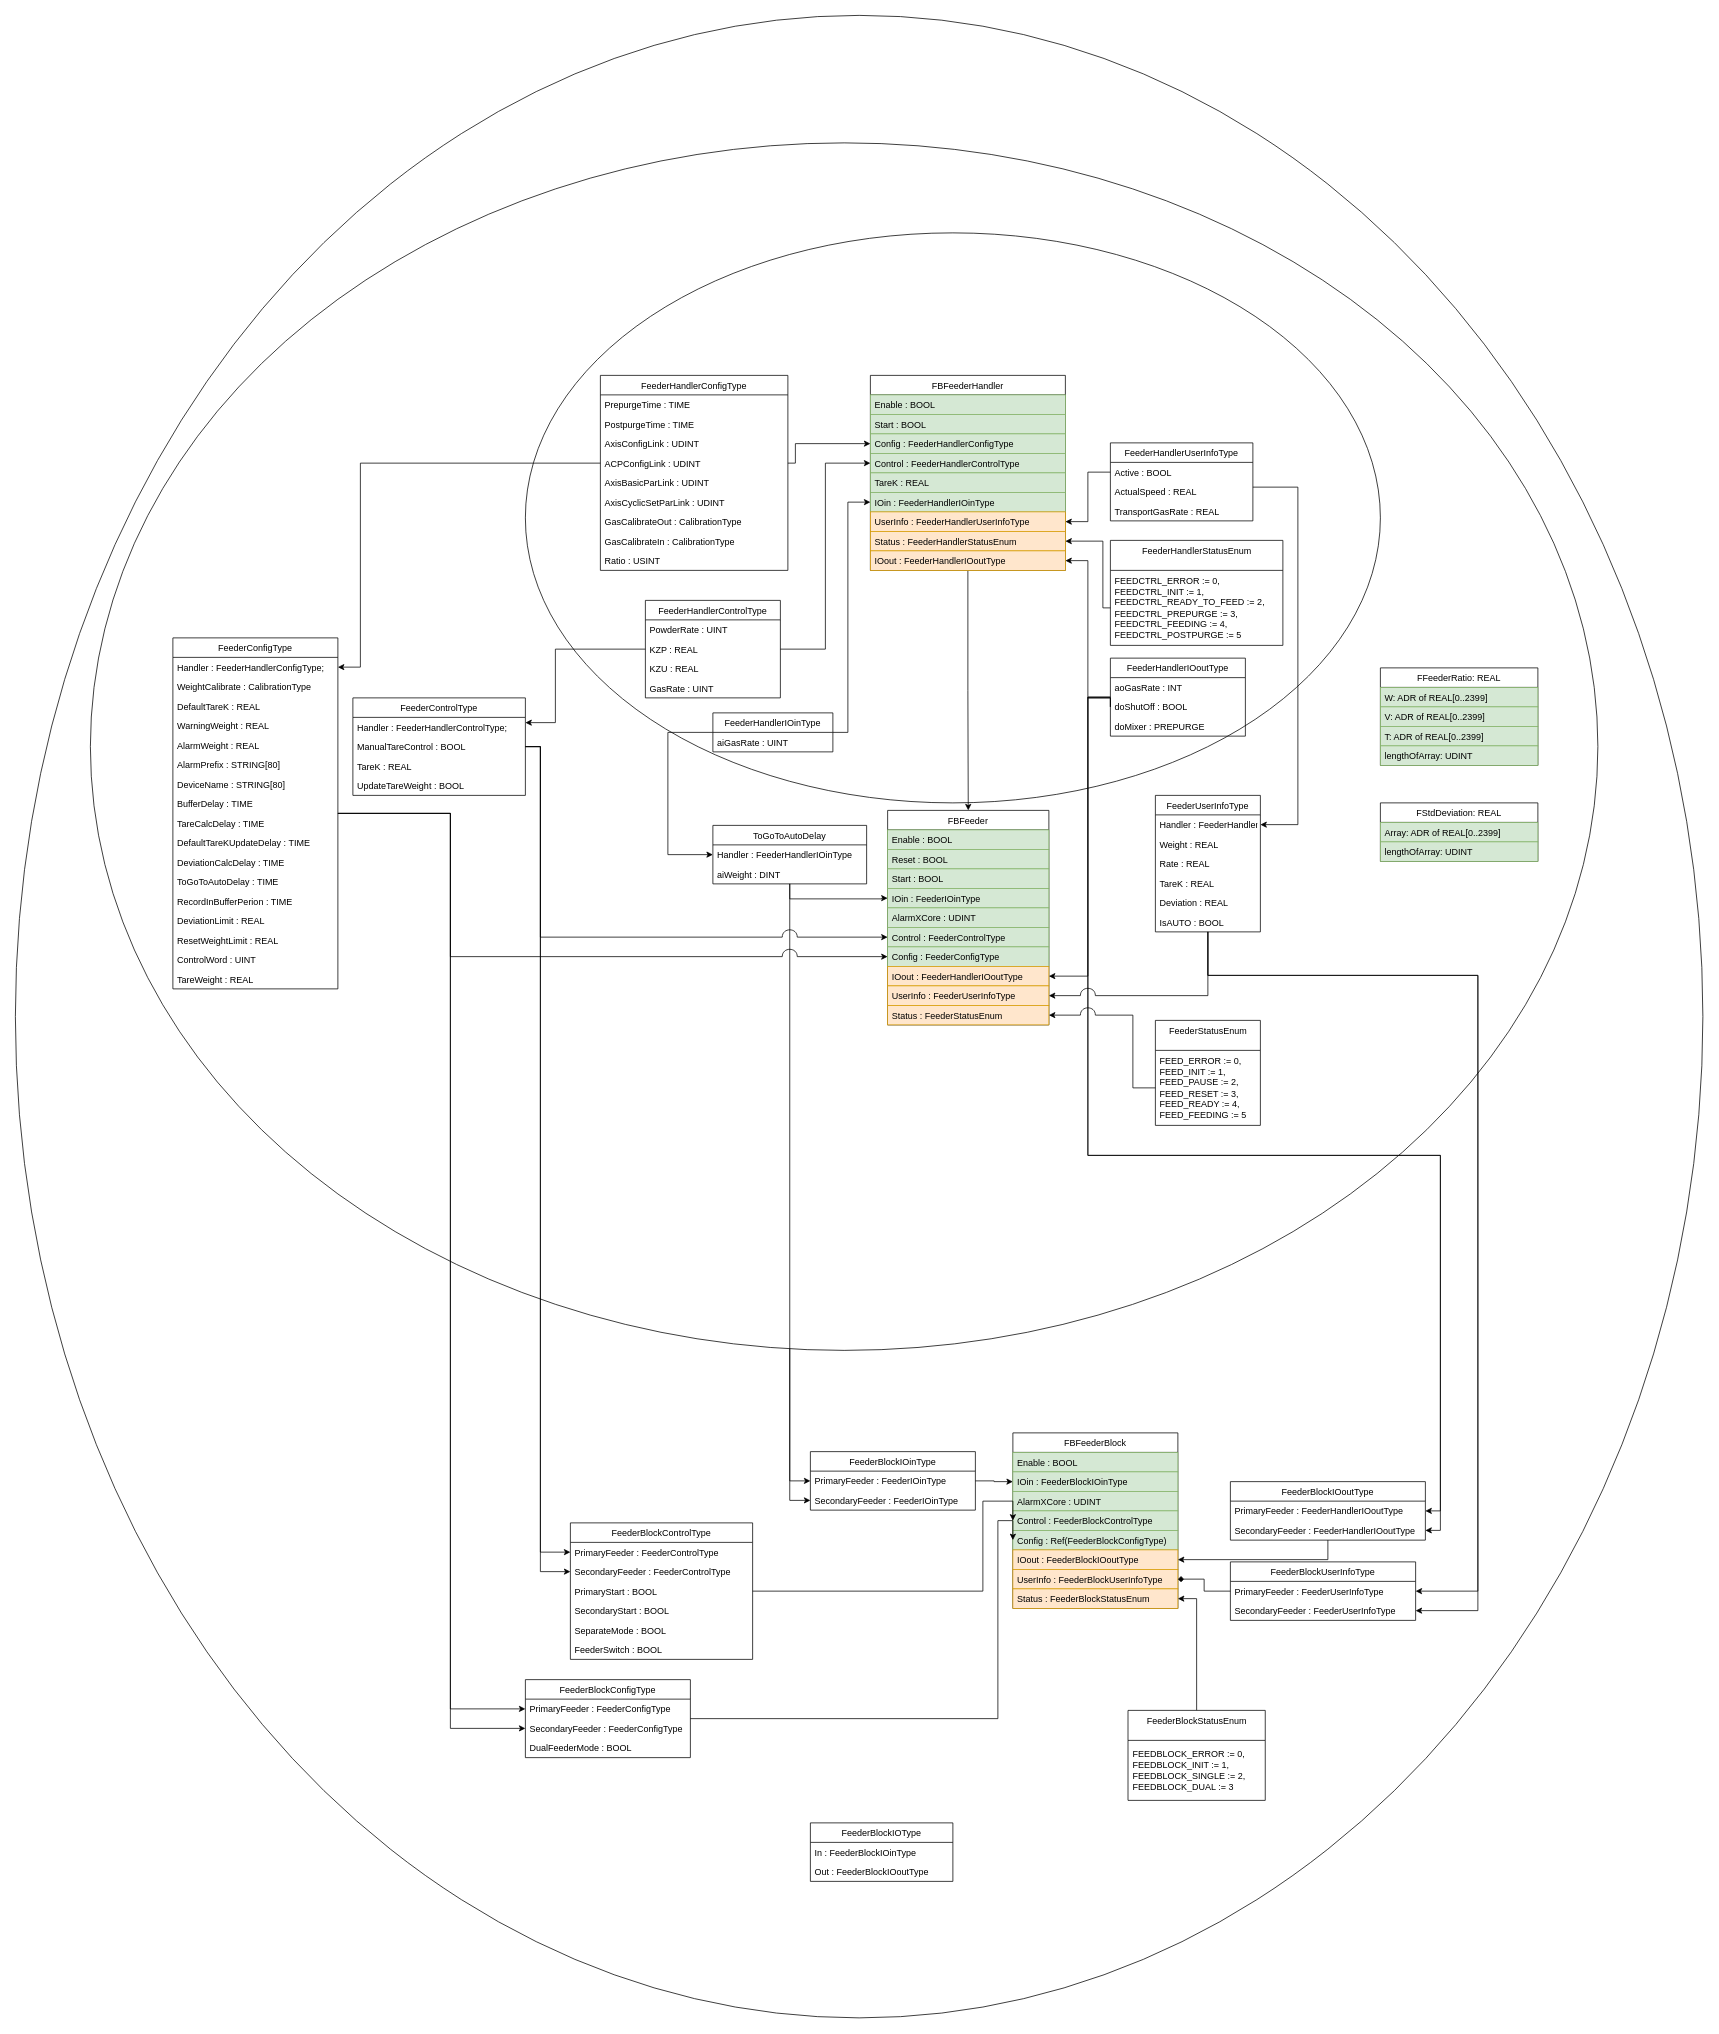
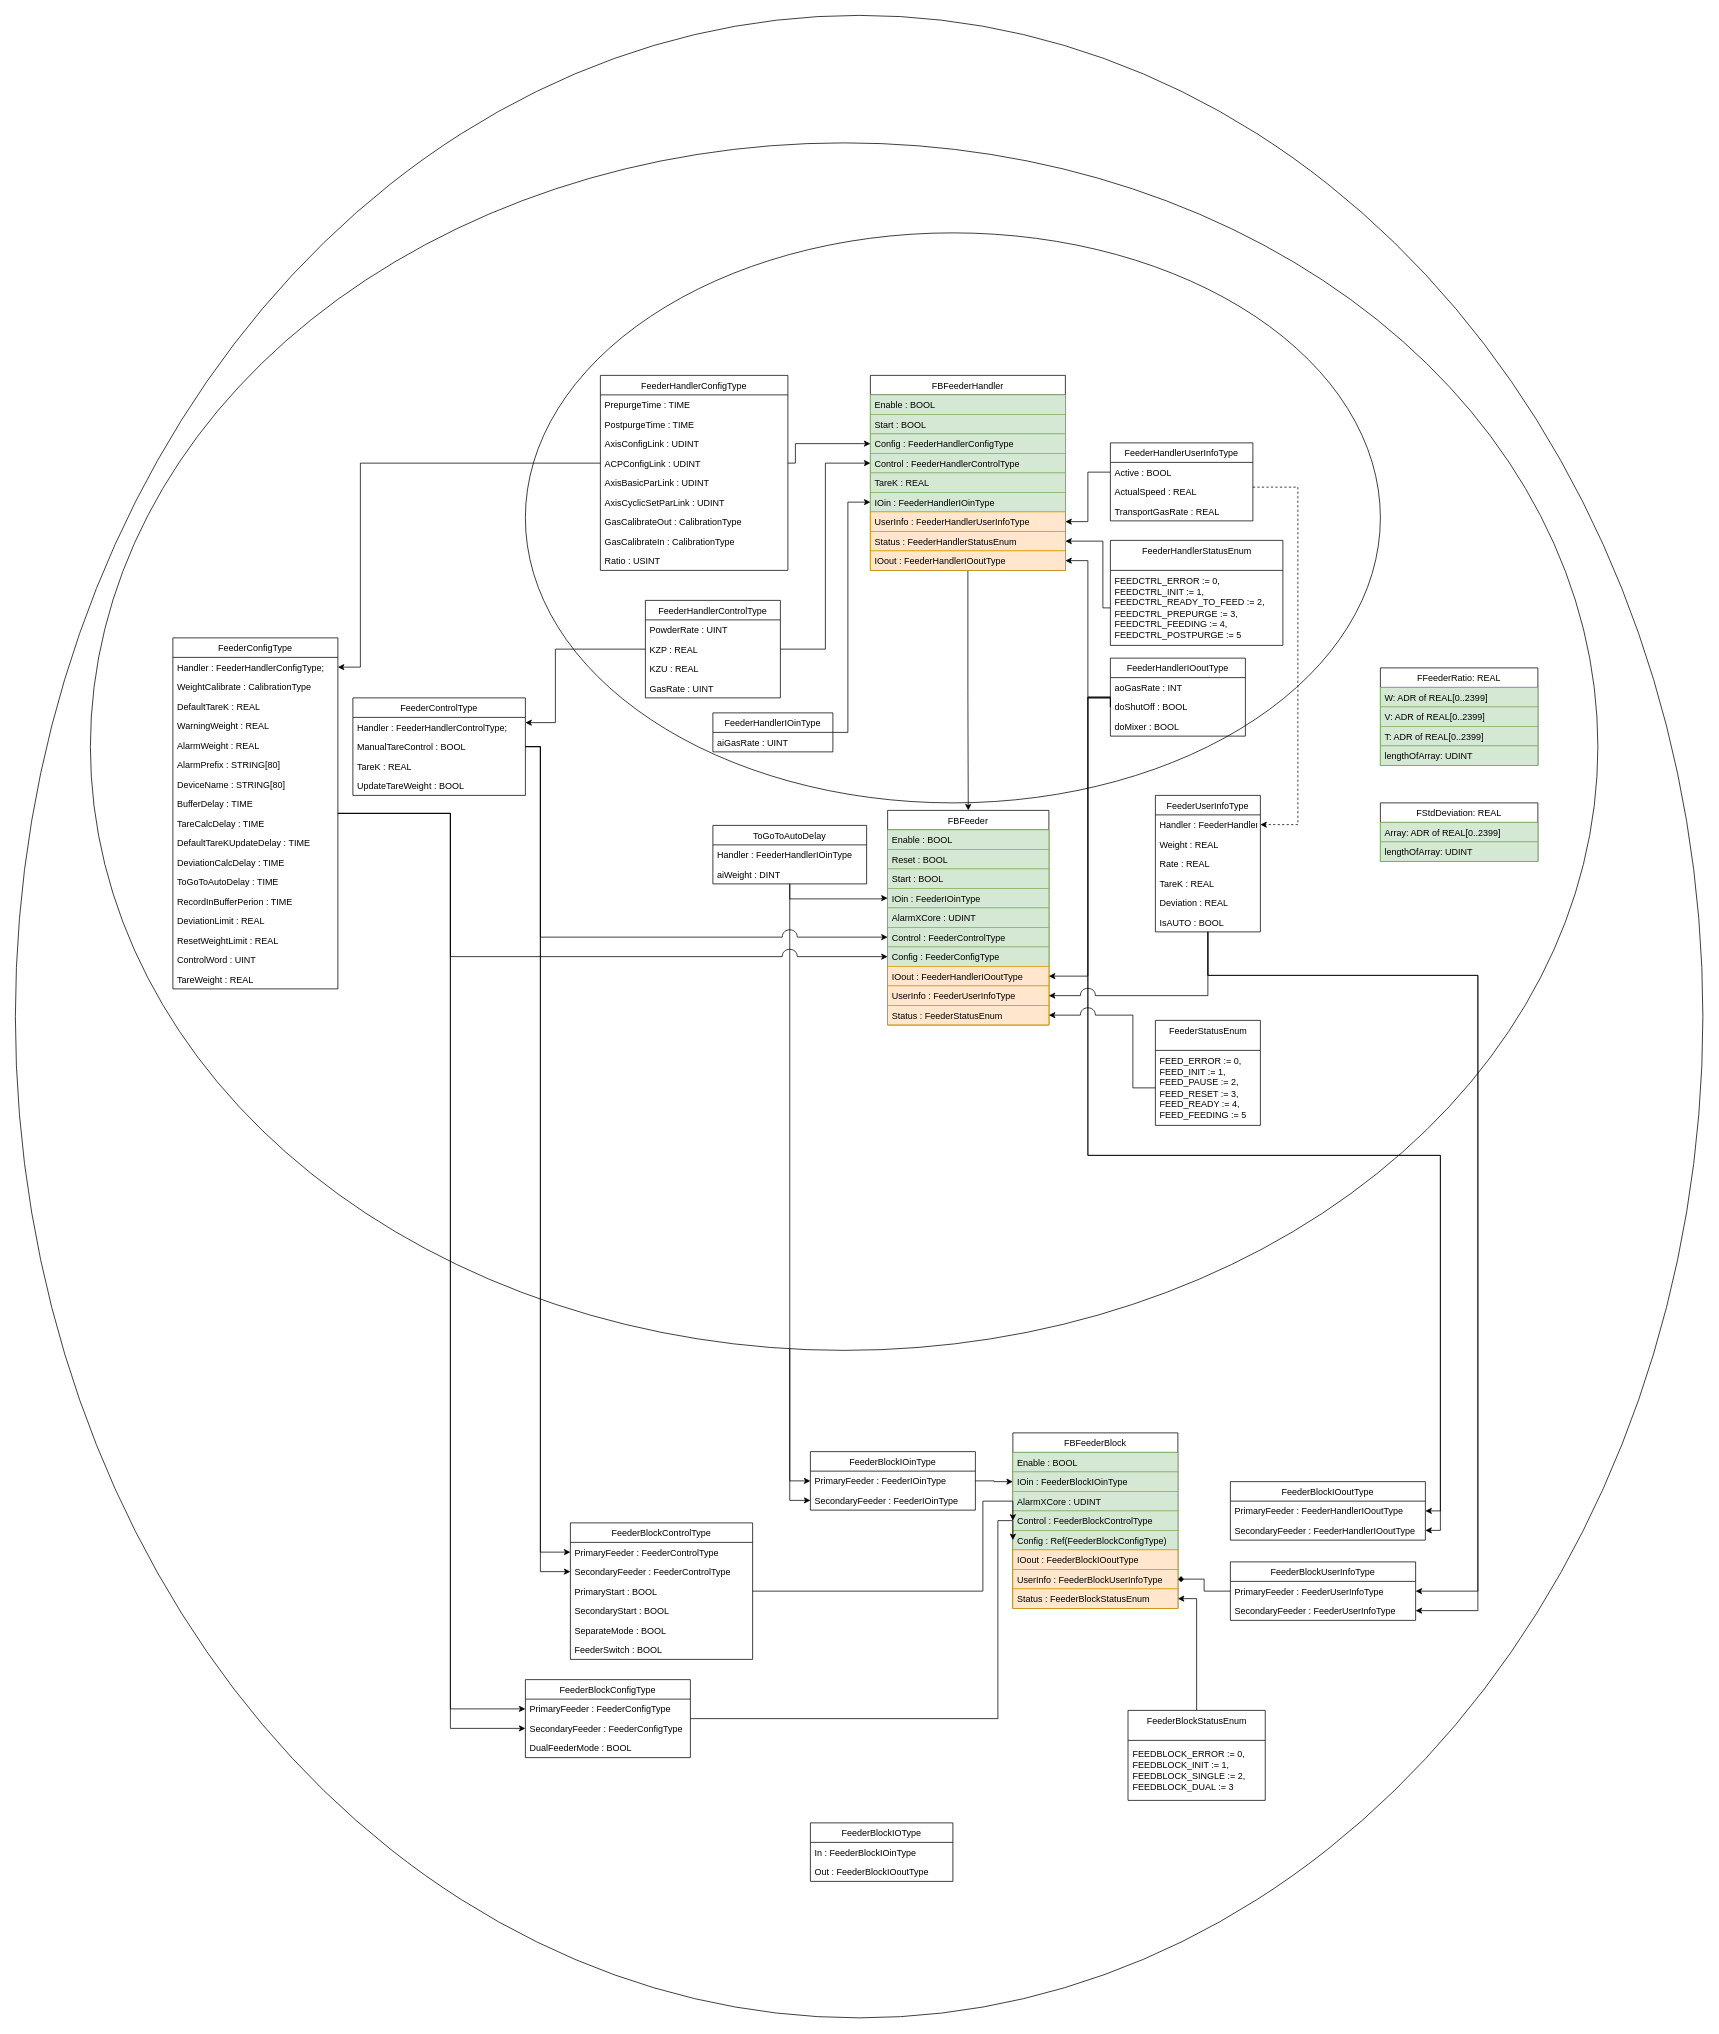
(1298, 649) -> (1298, 649)
(1155, 727) -> (1145, 727)
(688, 732) -> none
(1206, 1560) -> none
